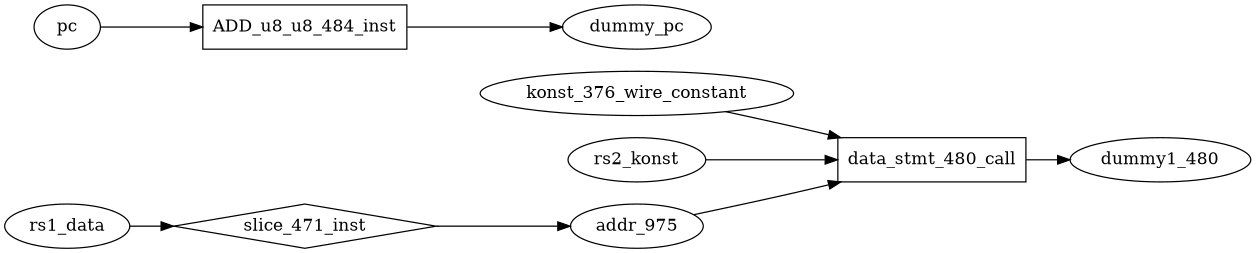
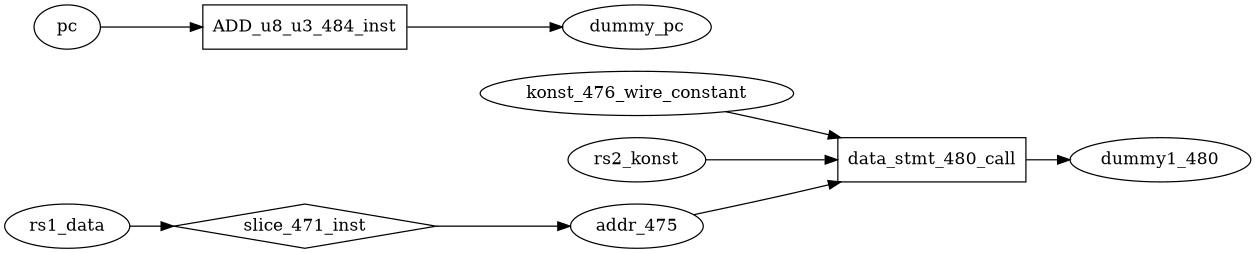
(305, 27) -> (305, 27)
(637, 93) -> (637, 93)
(637, 226) -> (637, 226)
